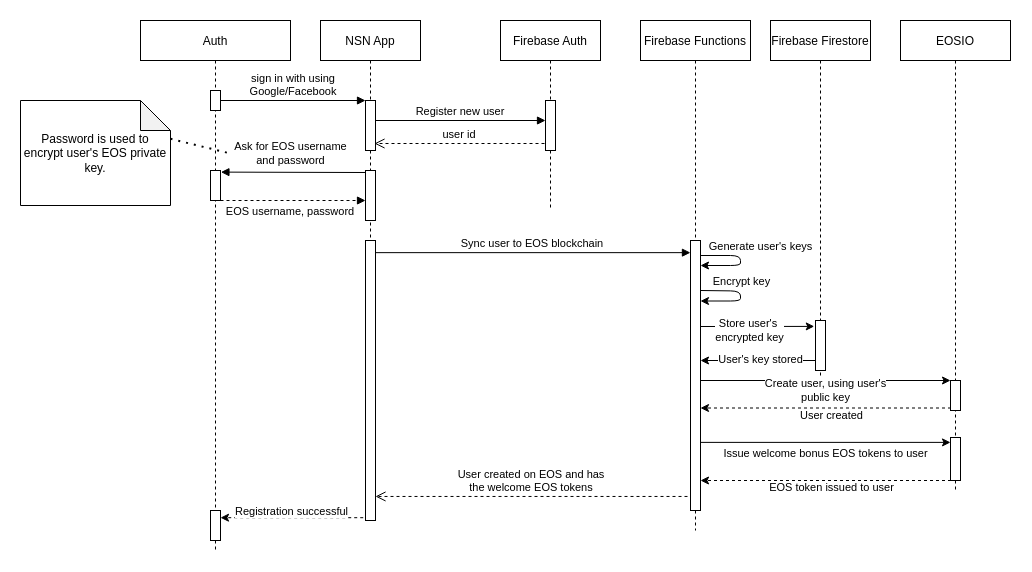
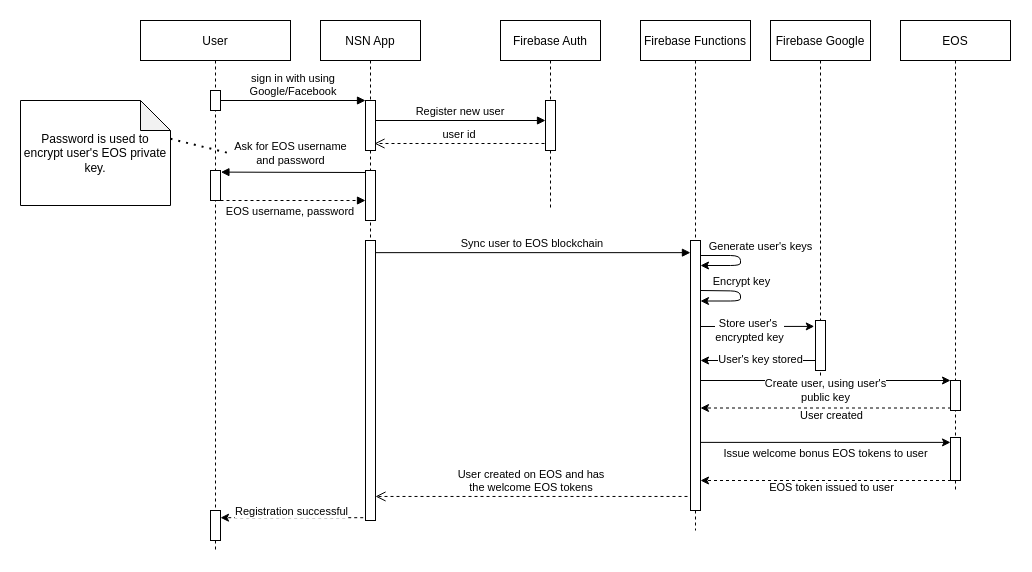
(215, 41) -> (215, 41)
(820, 41) -> (820, 41)
(955, 41) -> (955, 41)
